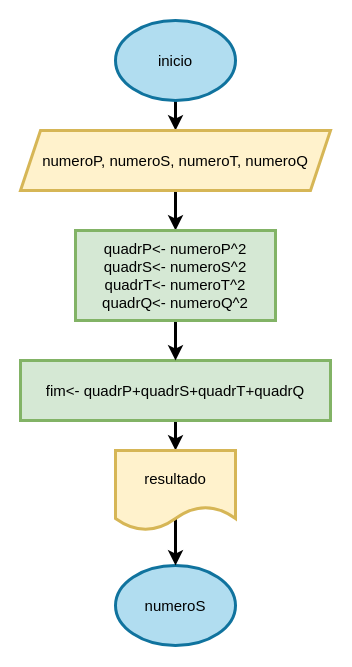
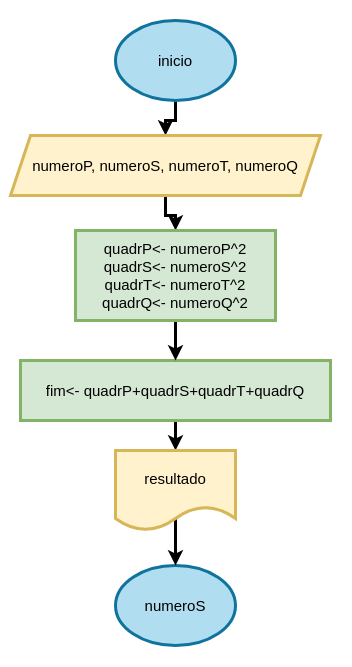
(176, 161) -> (166, 166)
